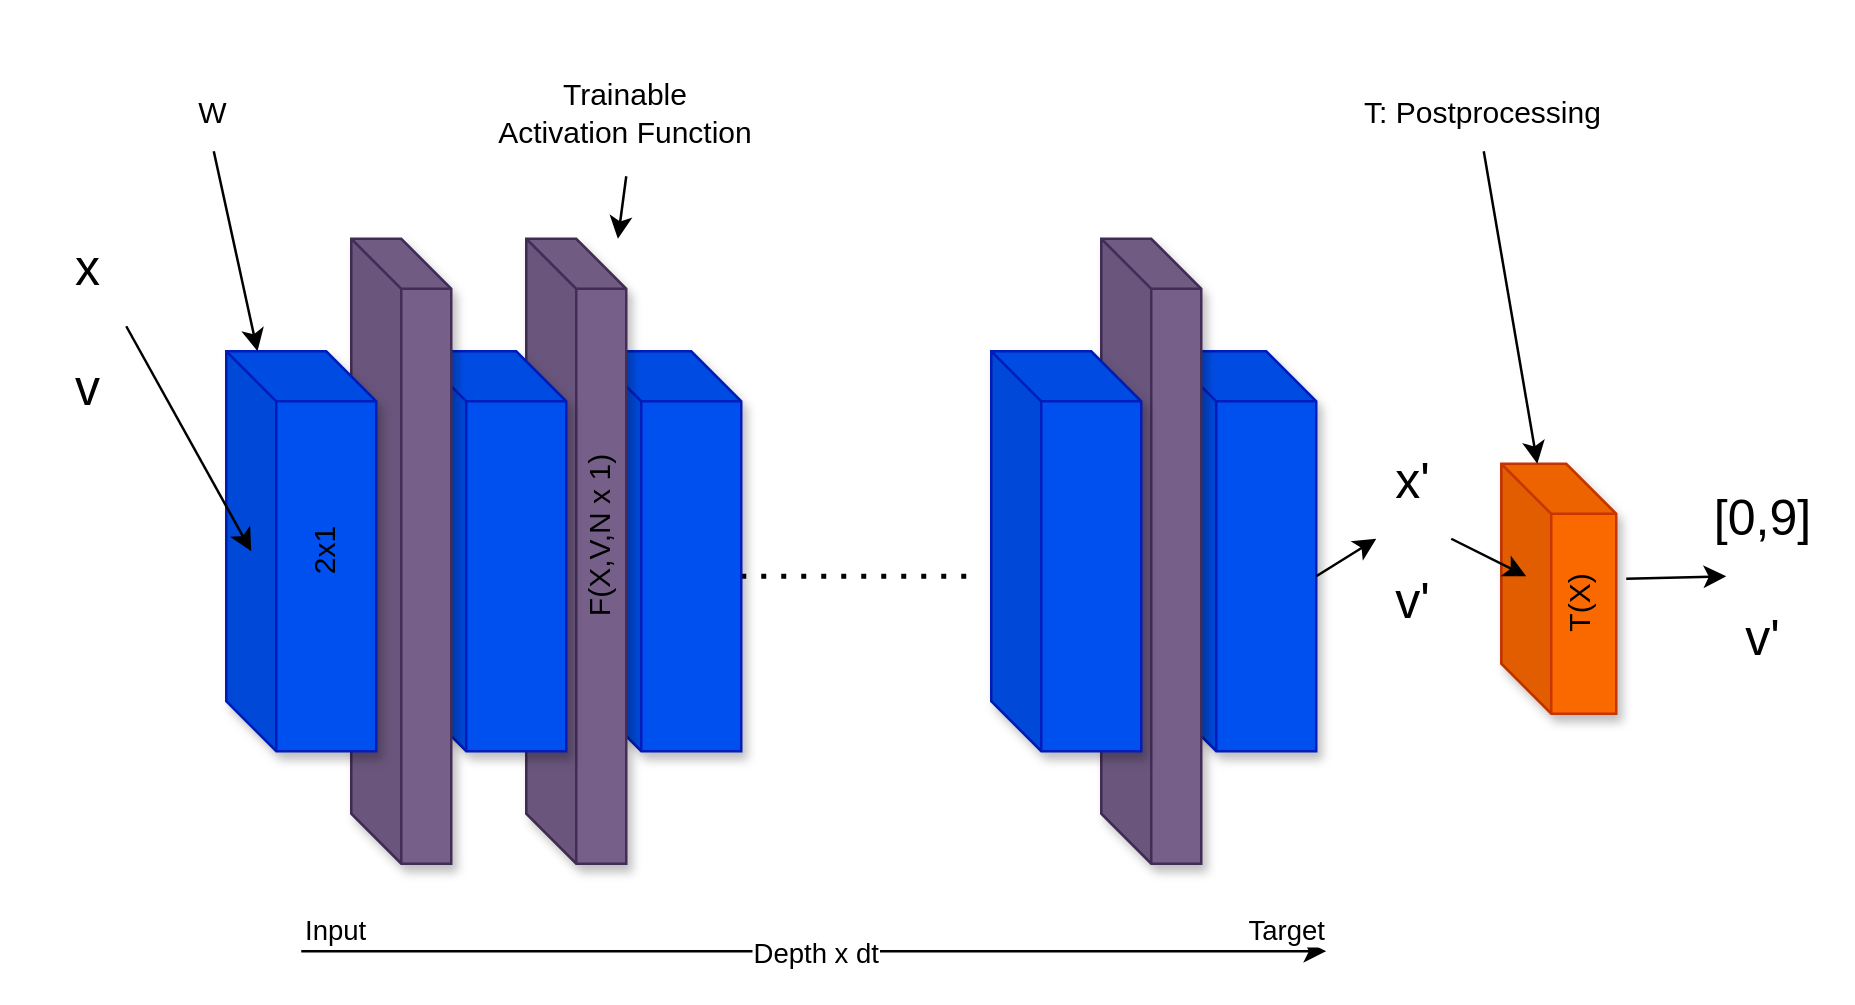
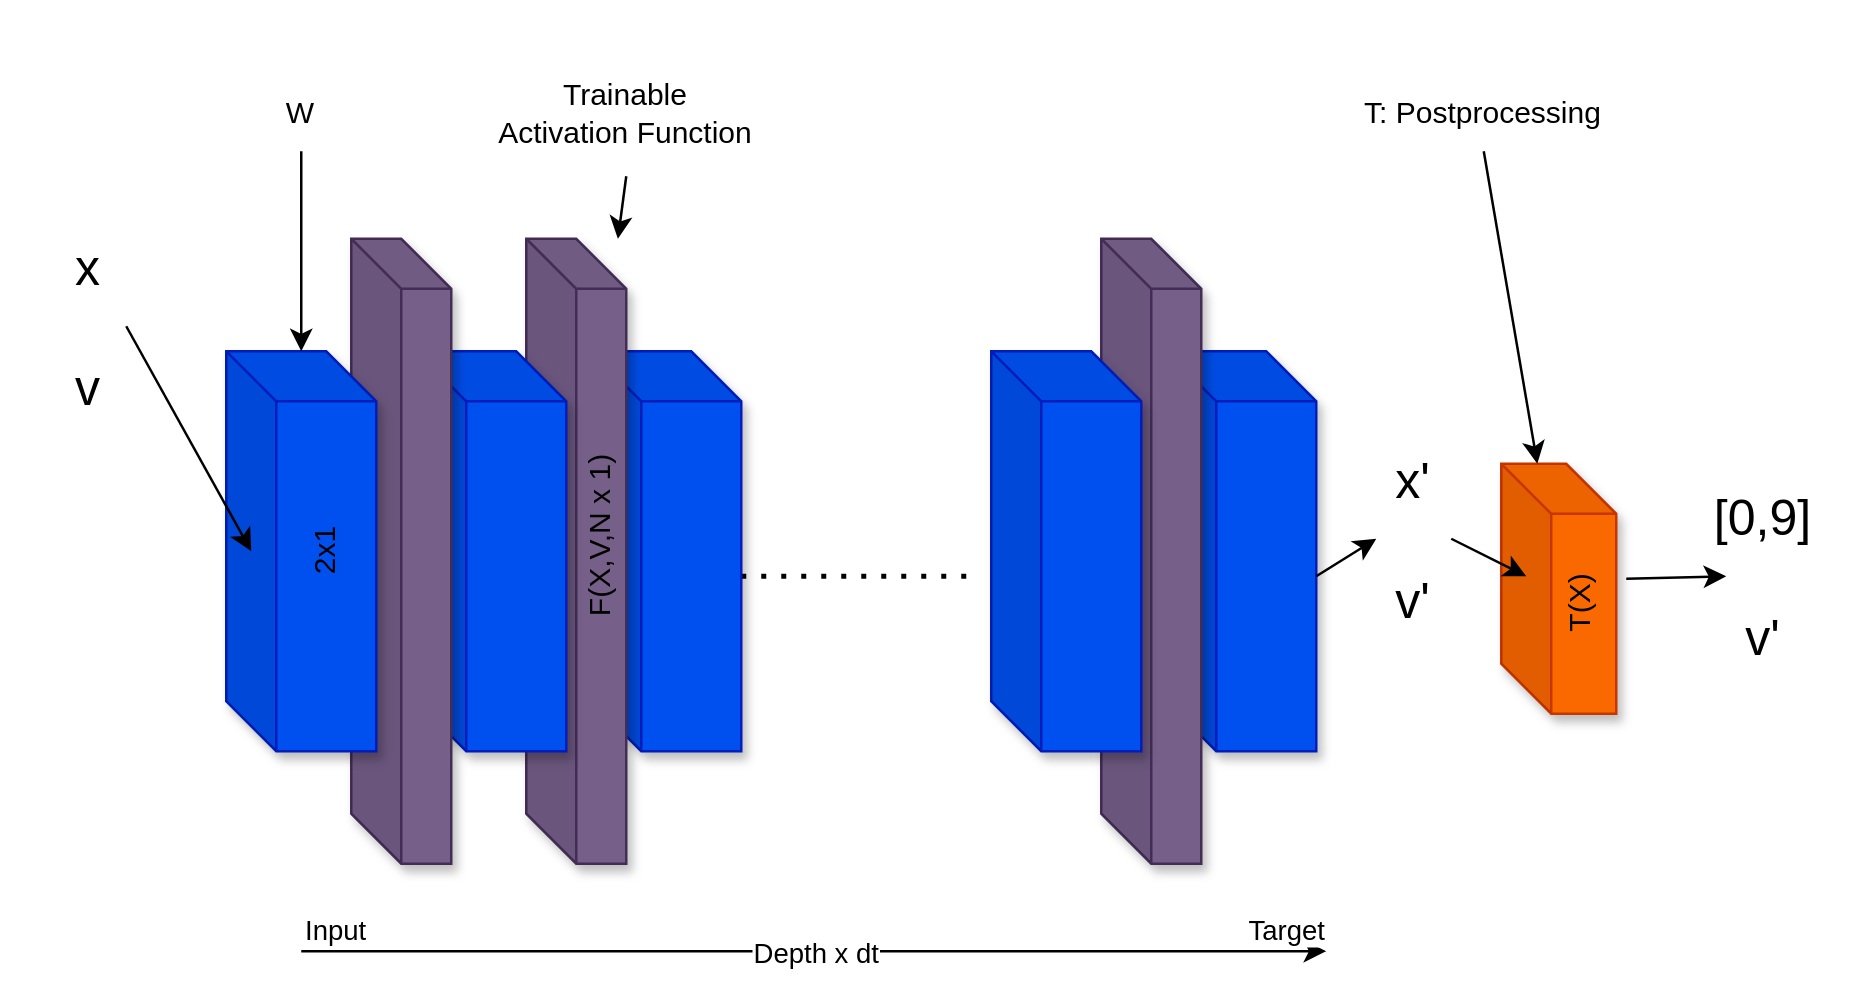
(214, 114) -> (301, 114)
